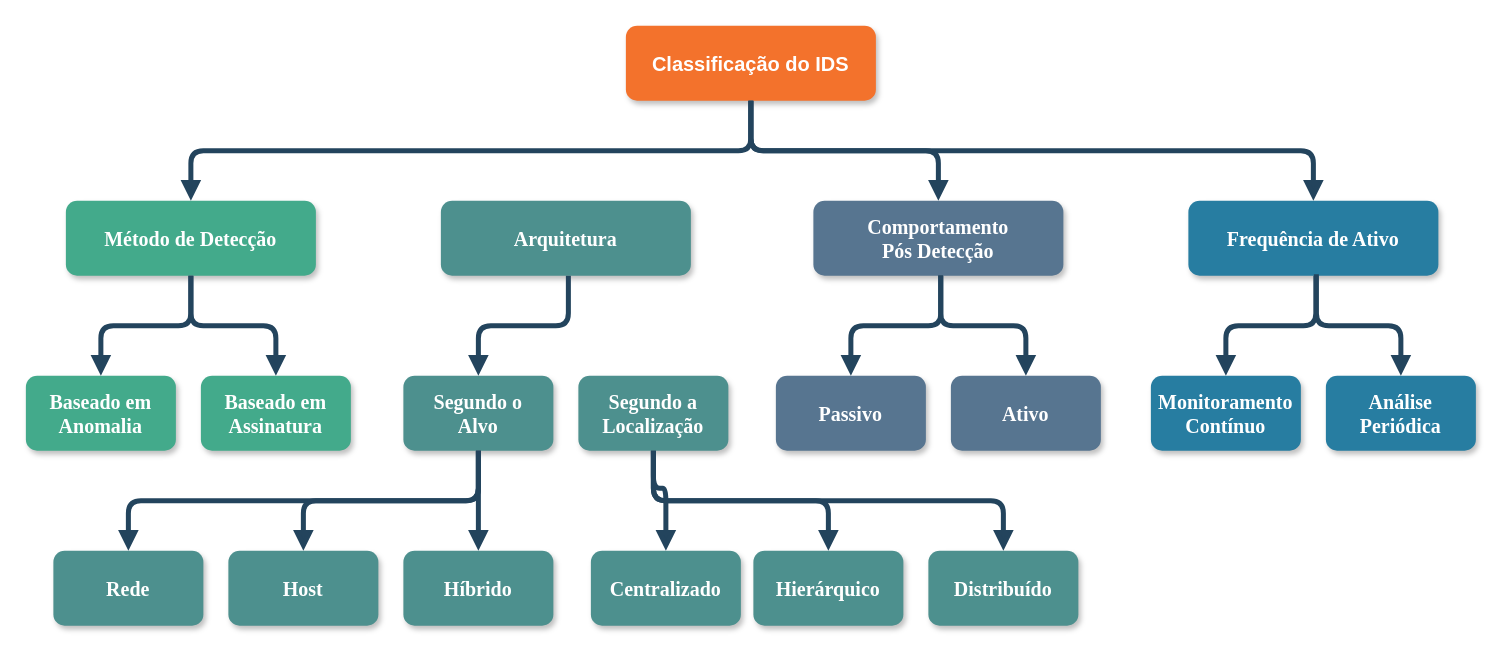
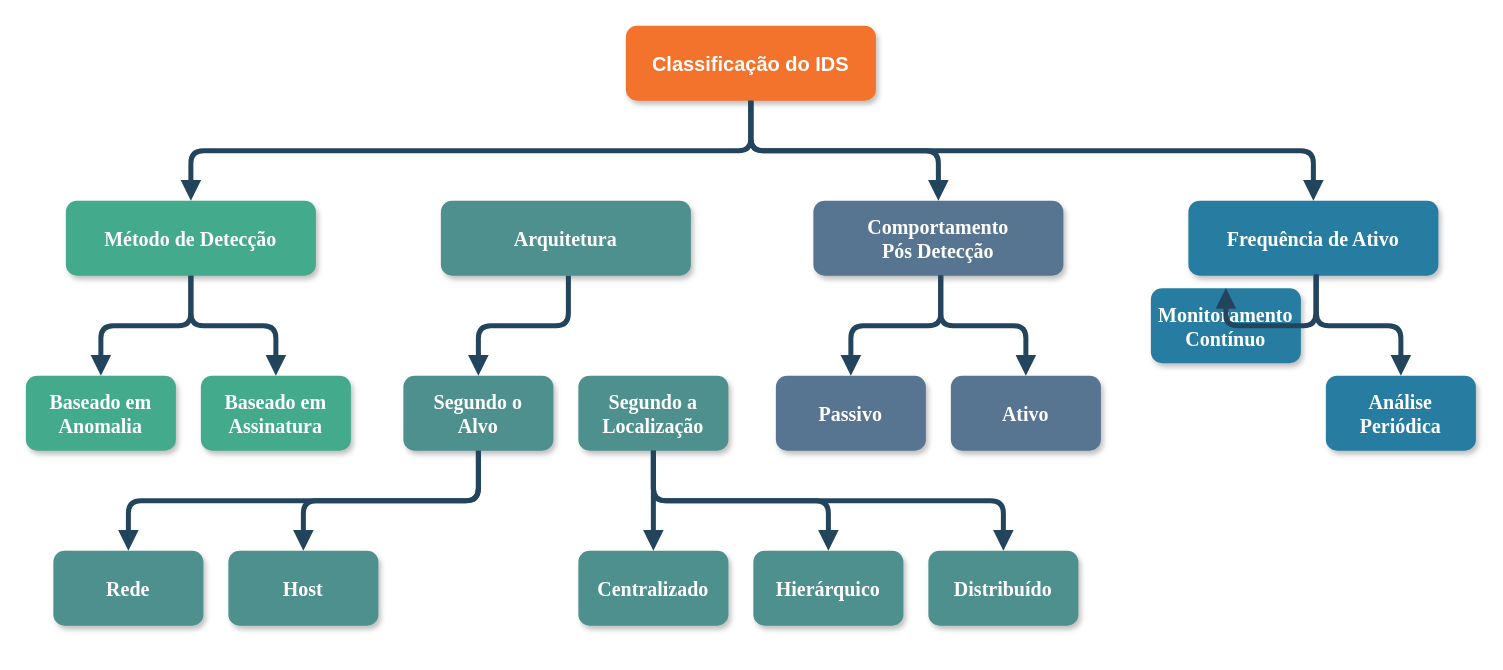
(1226, 413) -> (1226, 326)
(478, 514) -> none
(478, 588) -> none
(666, 588) -> (653, 588)
